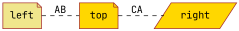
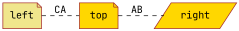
(60, 10) -> (60, 10)
(137, 10) -> (137, 10)
